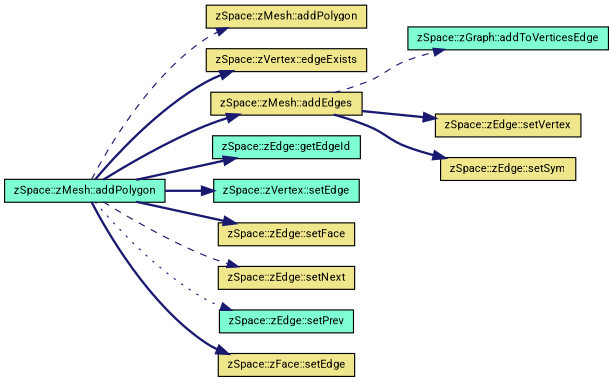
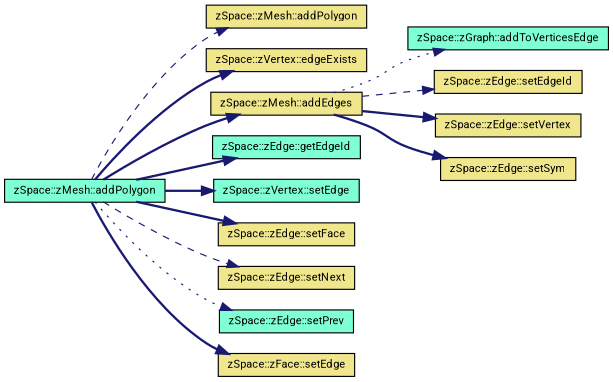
(384, 73) -> (384, 73)
none -> (508, 82)
